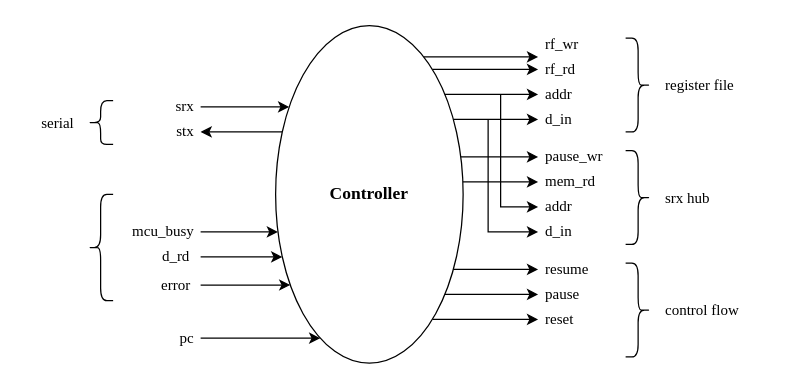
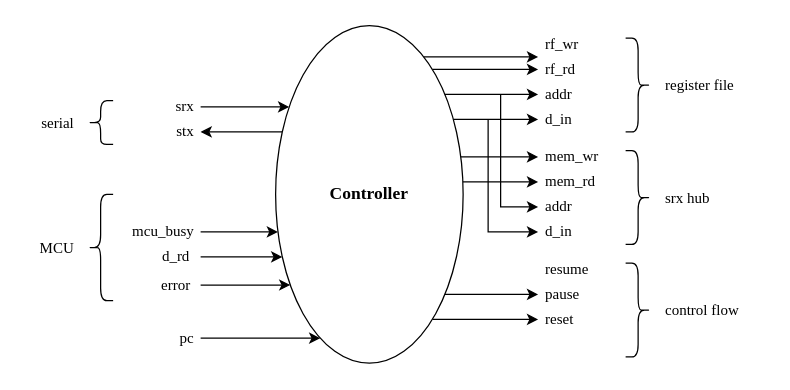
(579, 157) -> (571, 157)
none -> (51, 248)
(492, 269) -> none
